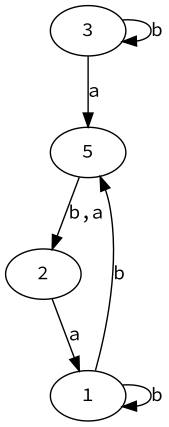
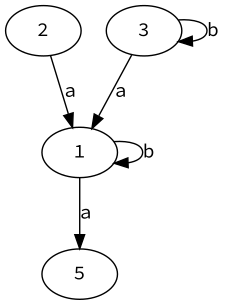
(88, 85) -> (115, 85)
(68, 207) -> none
(120, 274) -> (86, 213)
